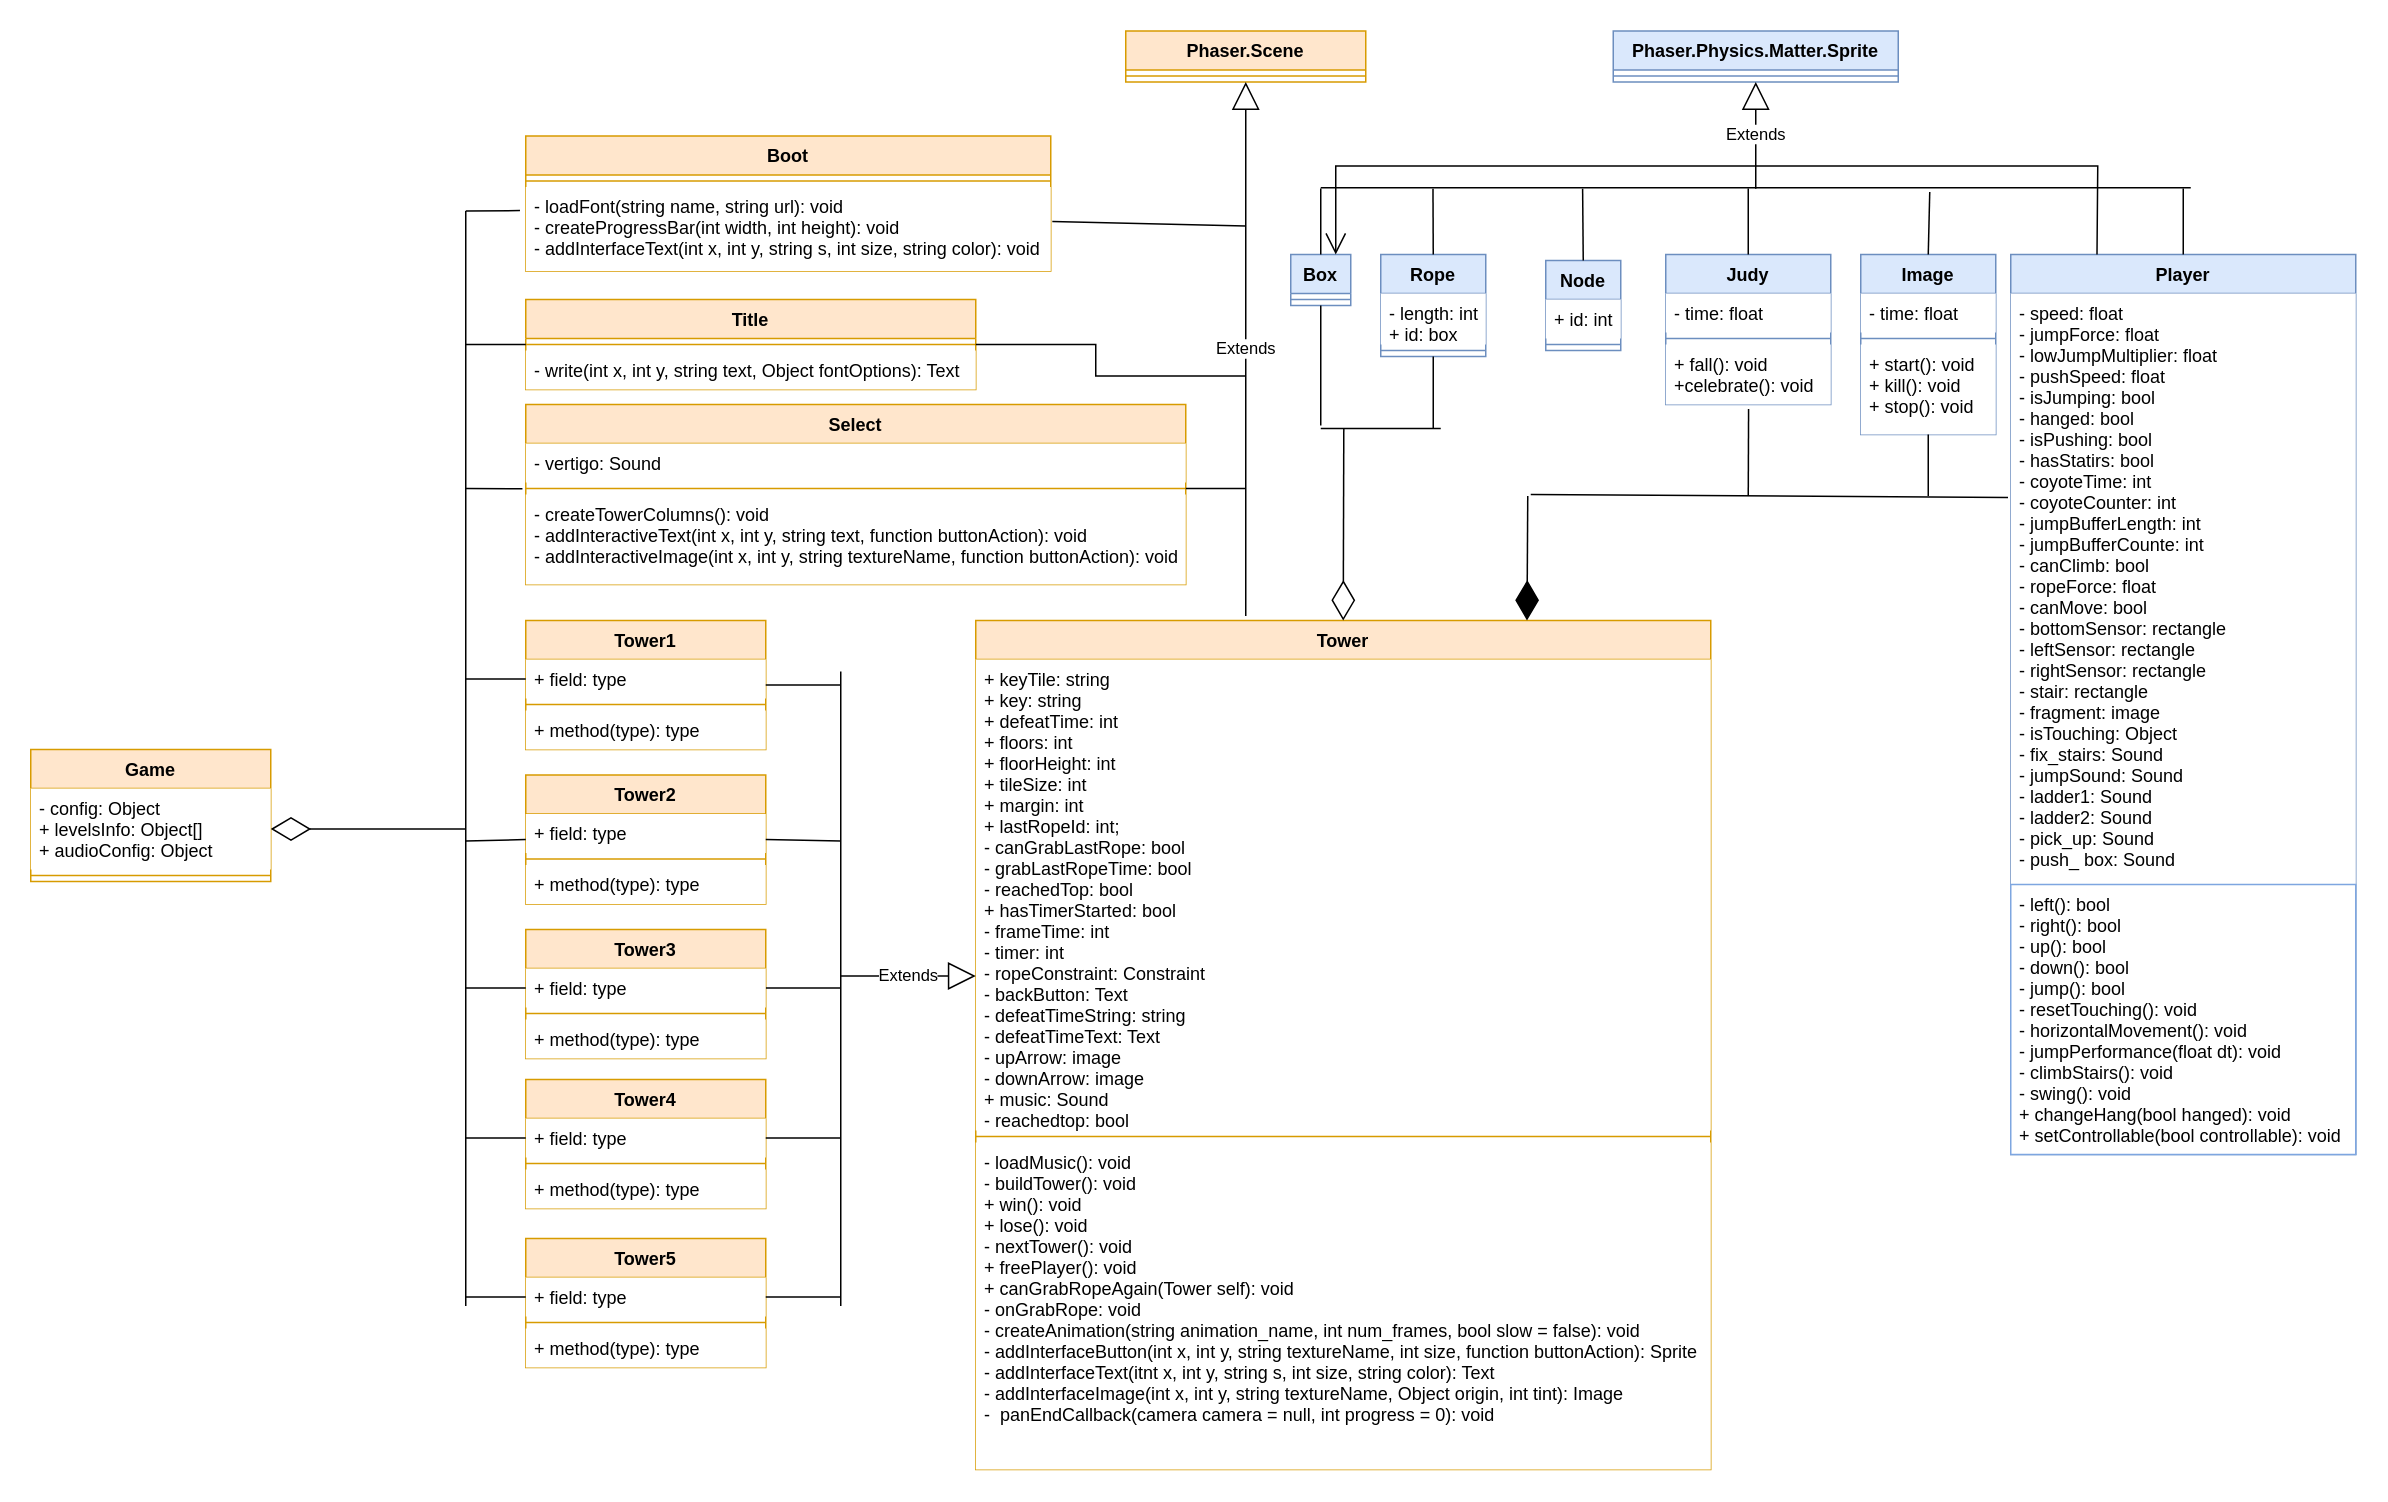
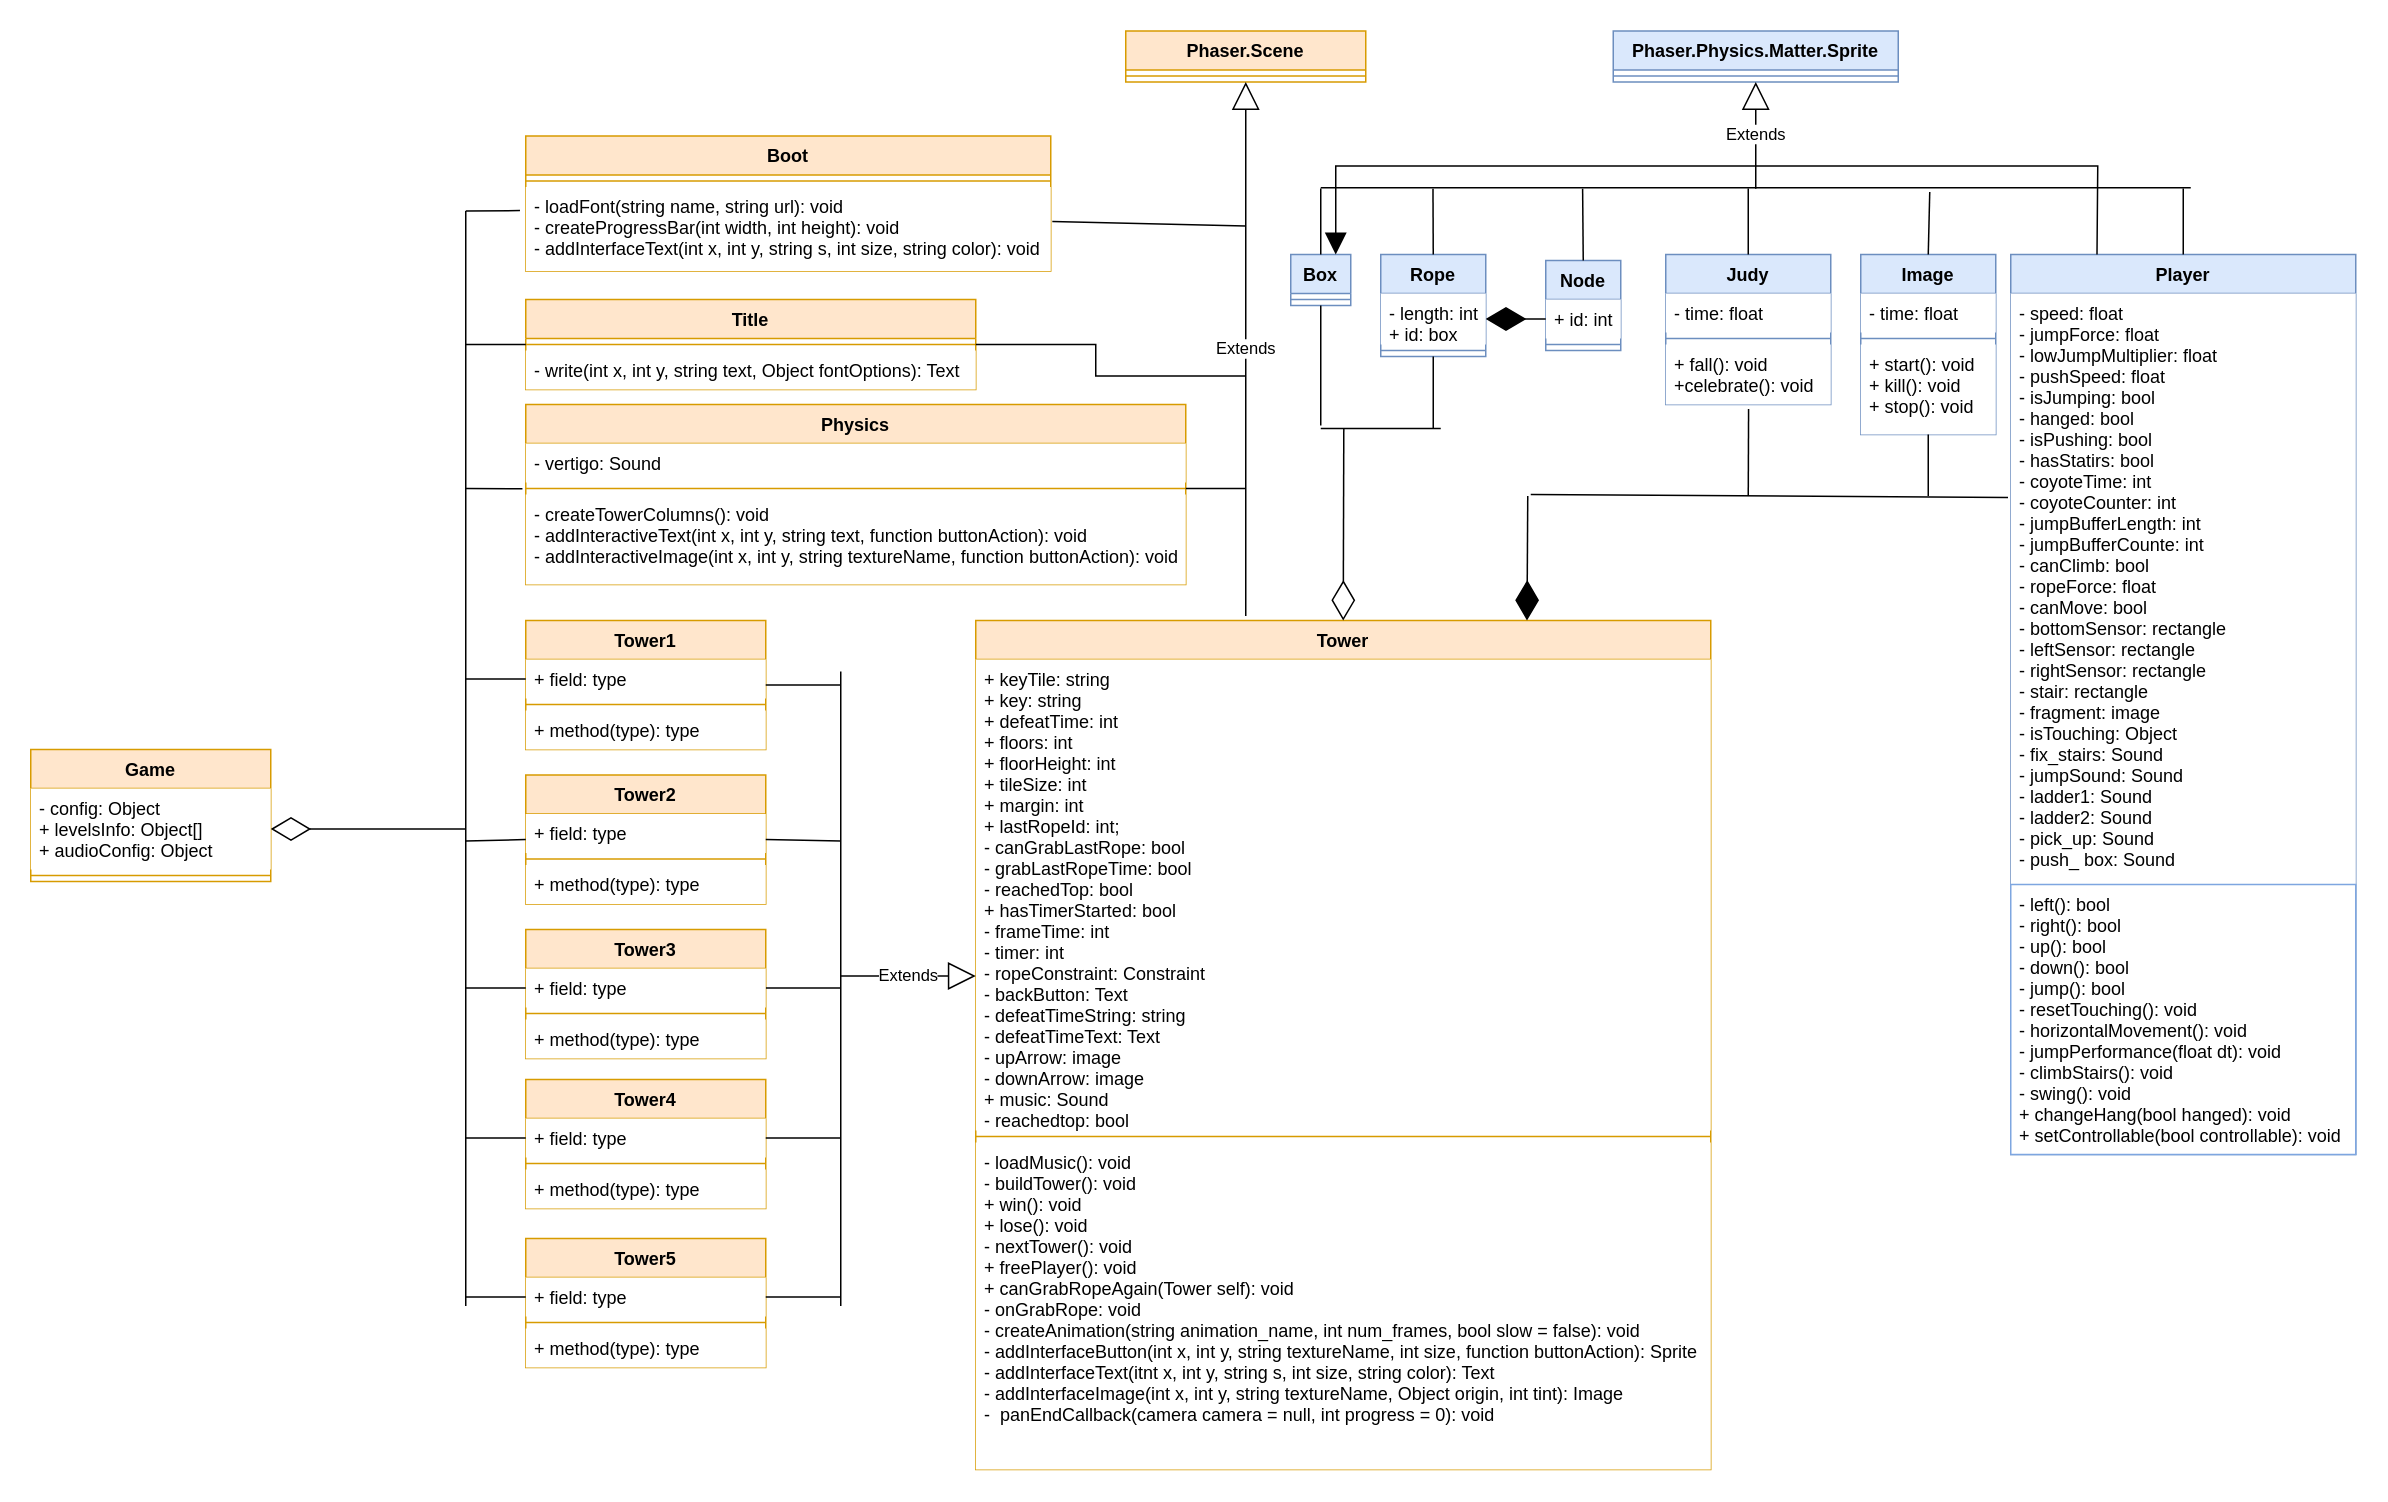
(1336, 240) -> (1336, 231)
none -> (1534, 319)
(855, 425) -> (855, 425)
